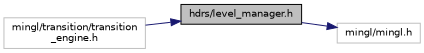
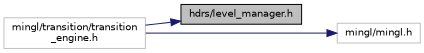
(314, 24) -> (236, 33)
